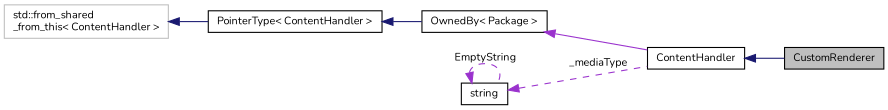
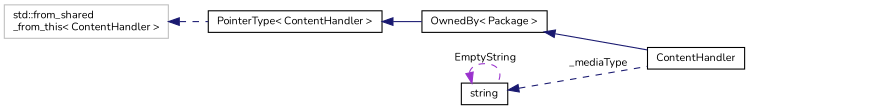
(194, 22) -> (194, 22)
(601, 42) -> (601, 42)
(834, 58) -> none
(583, 77) -> (583, 77)
